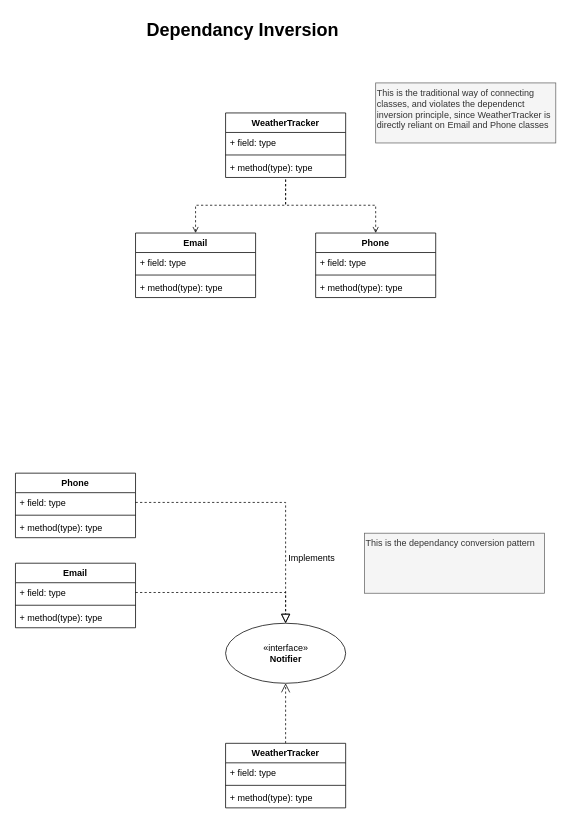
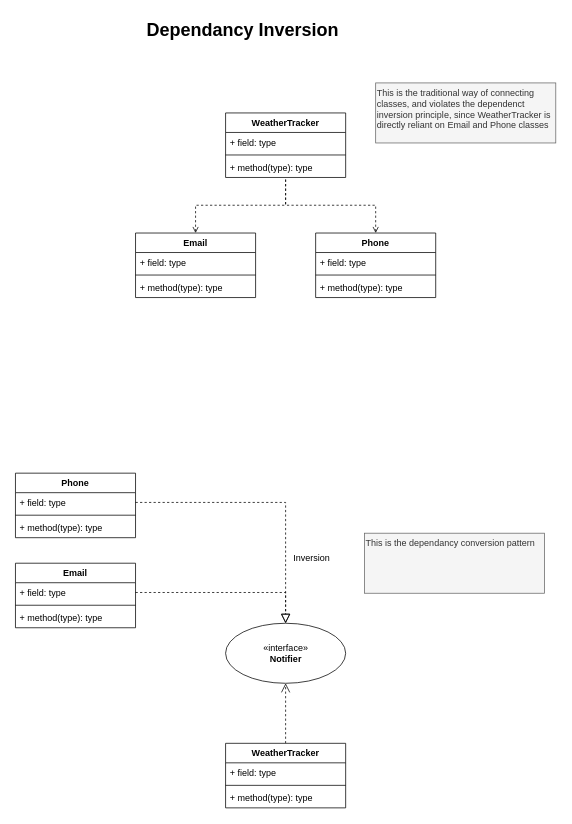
(312, 558) -> (312, 558)
